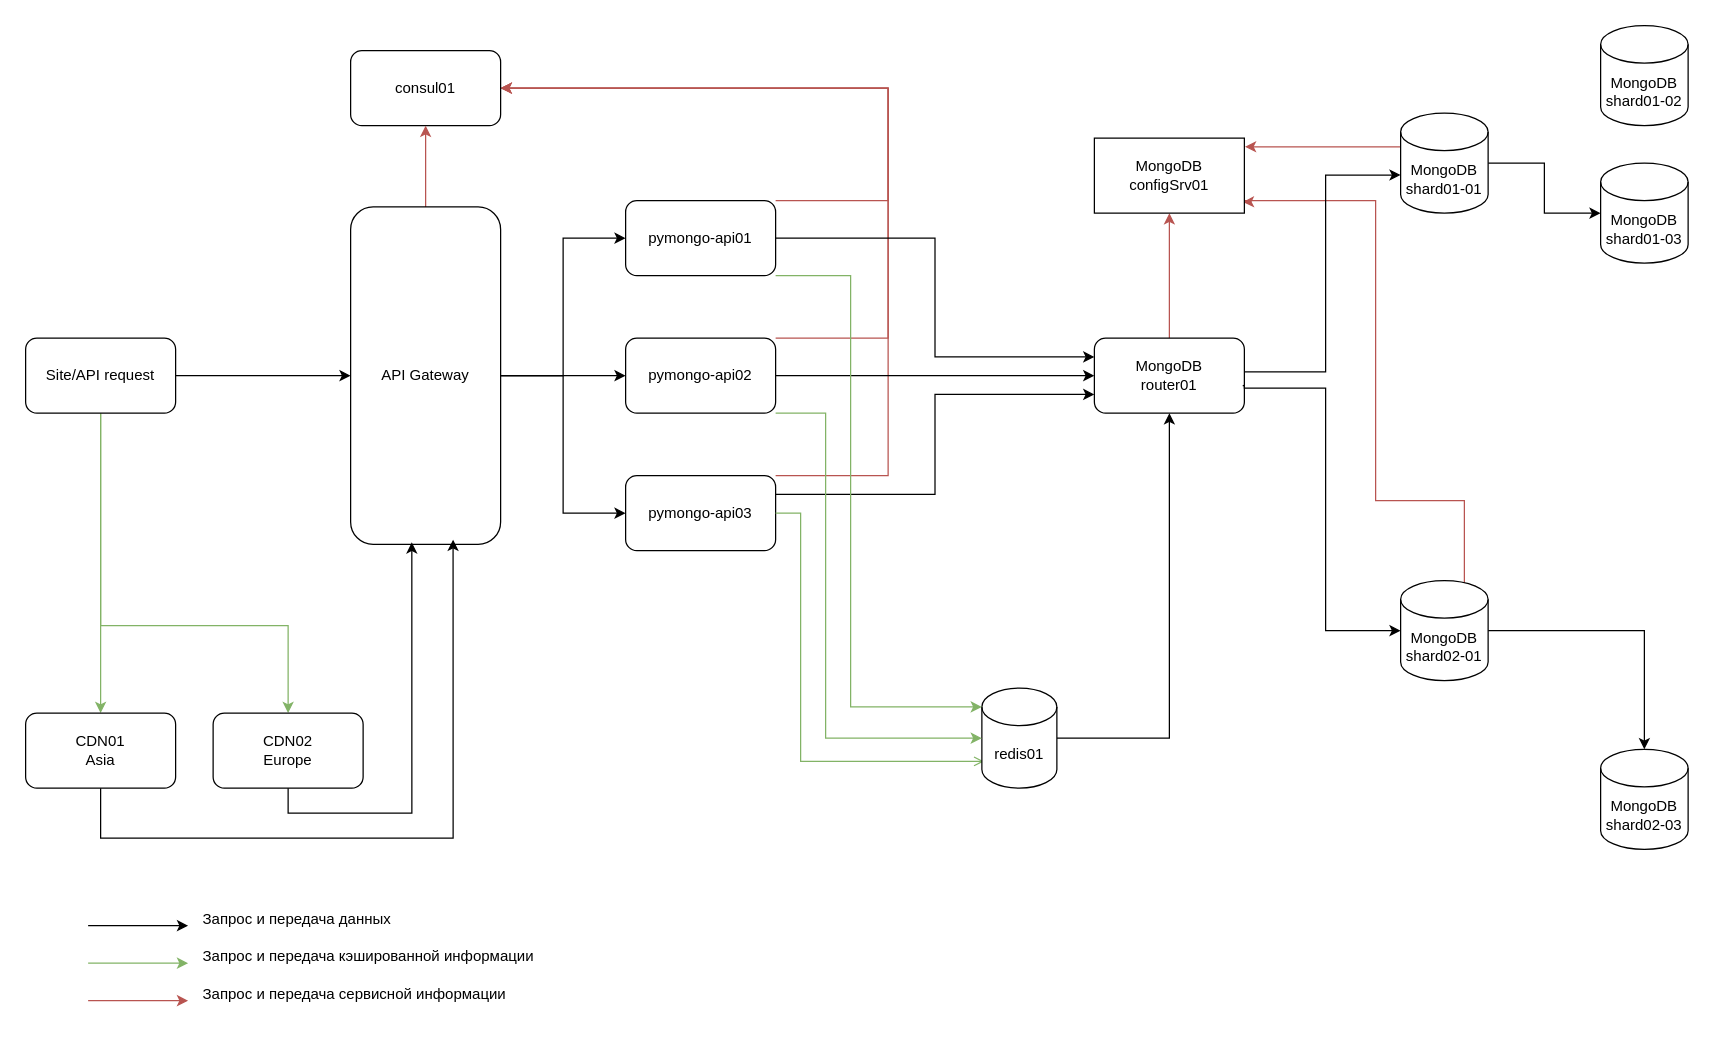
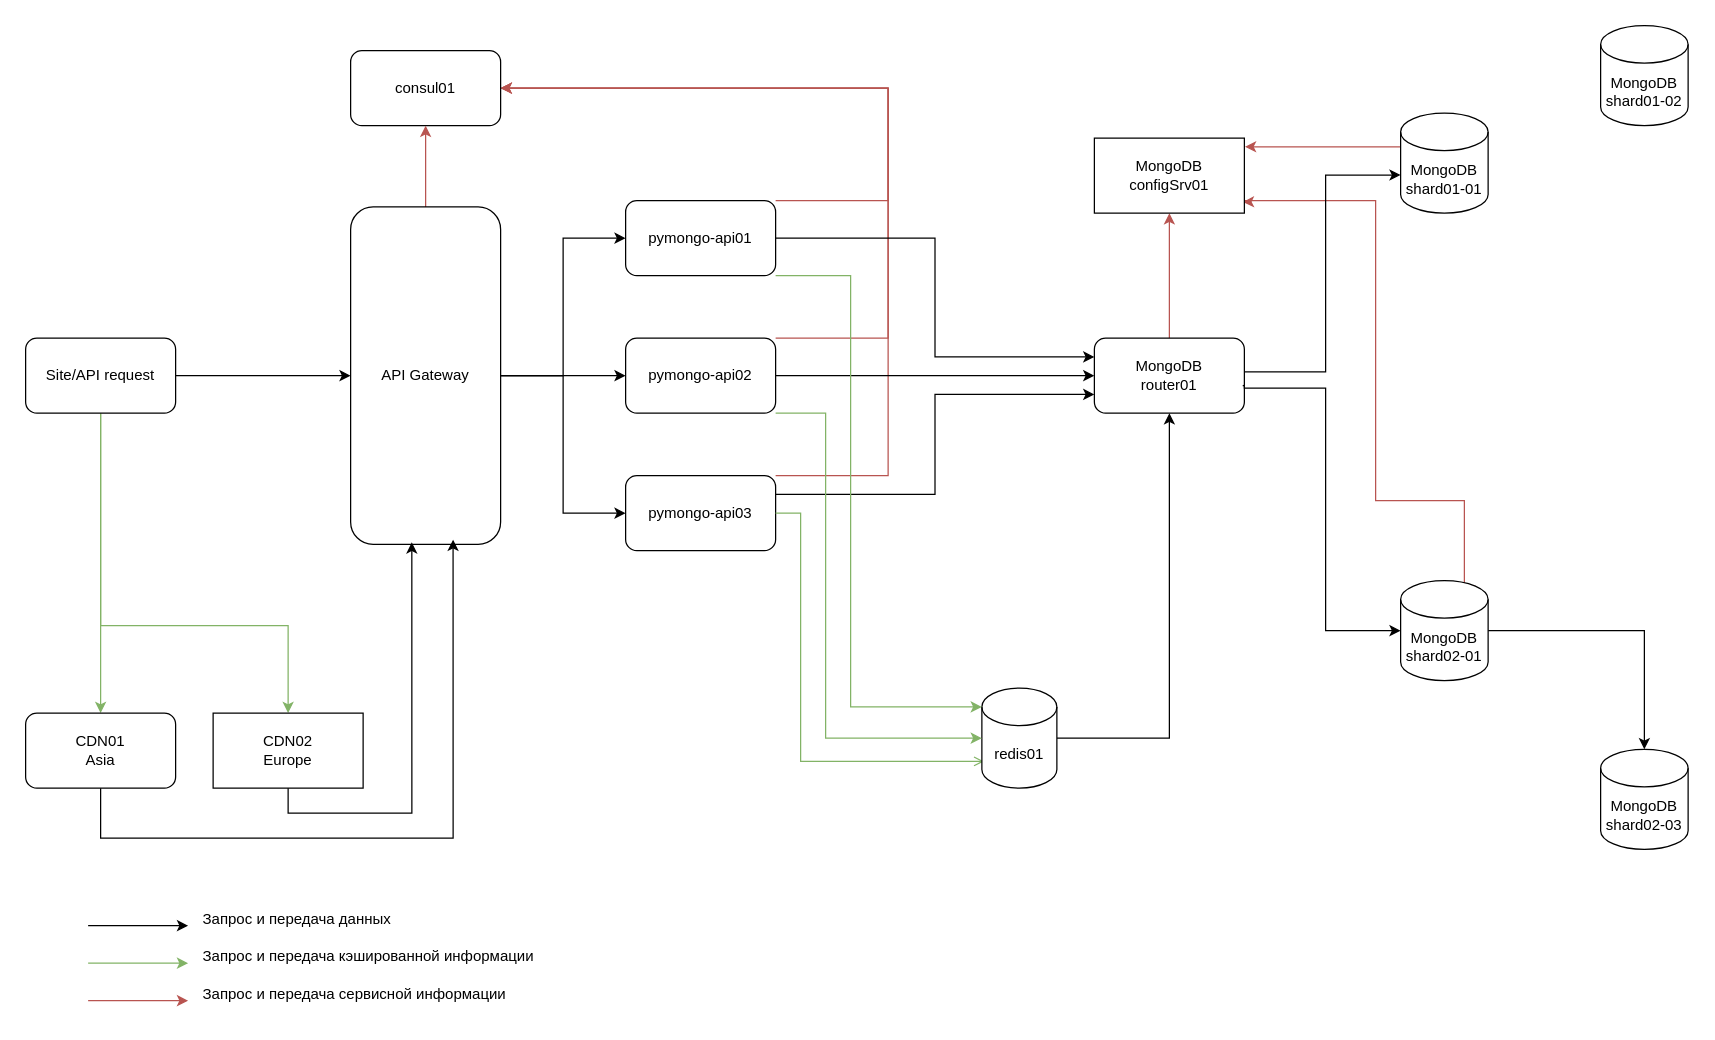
(1544, 184) -> none
(1644, 213) -> none
(288, 751) -> (288, 751)
